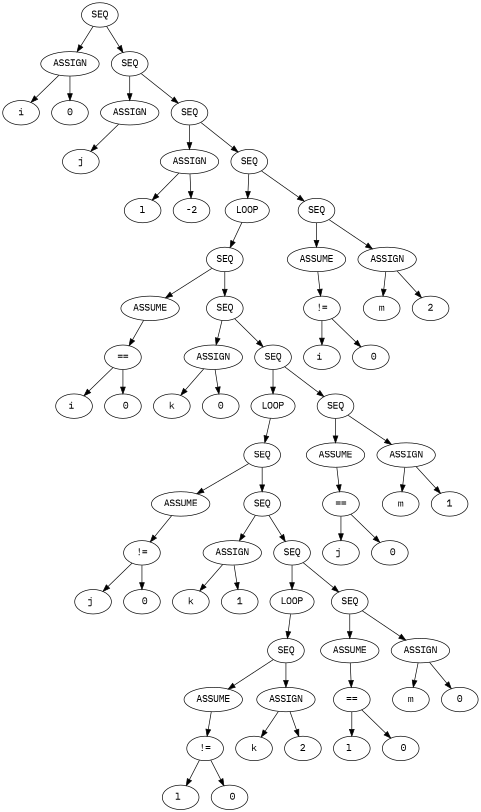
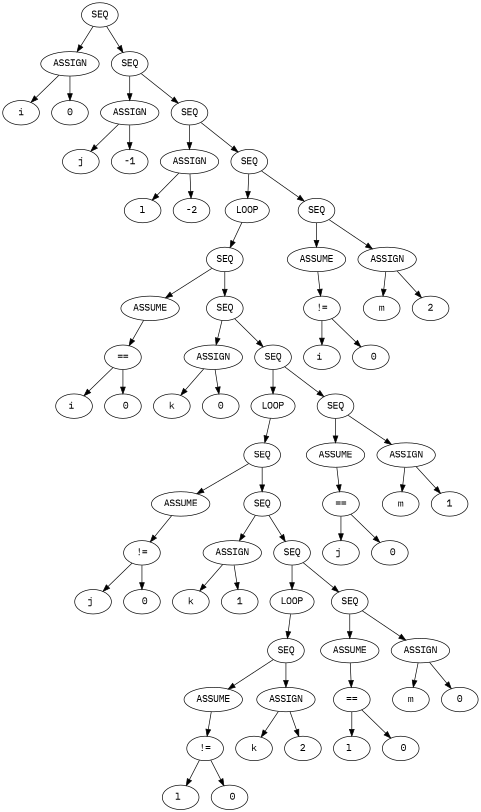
none -> (130, 162)
